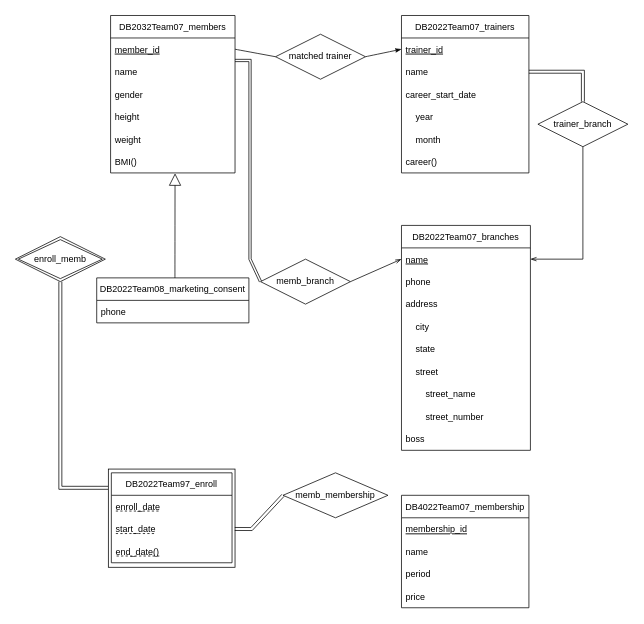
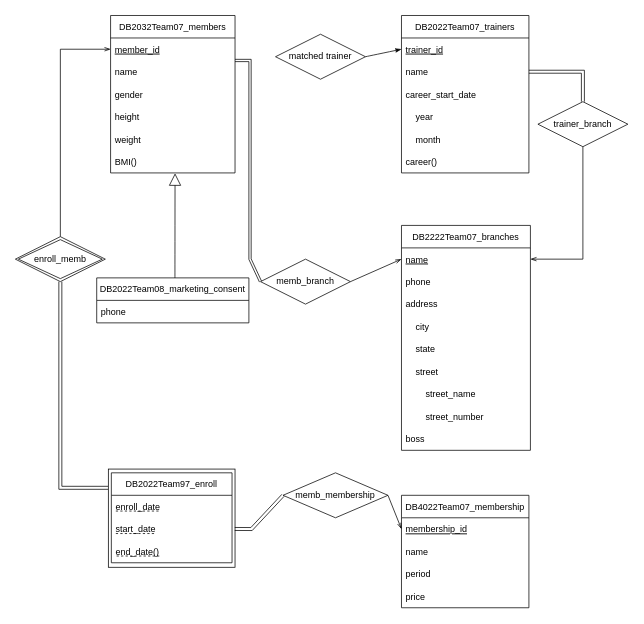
(257, 53) -> none
none -> (60, 119)
(466, 237) -> (466, 237)
none -> (394, 510)
